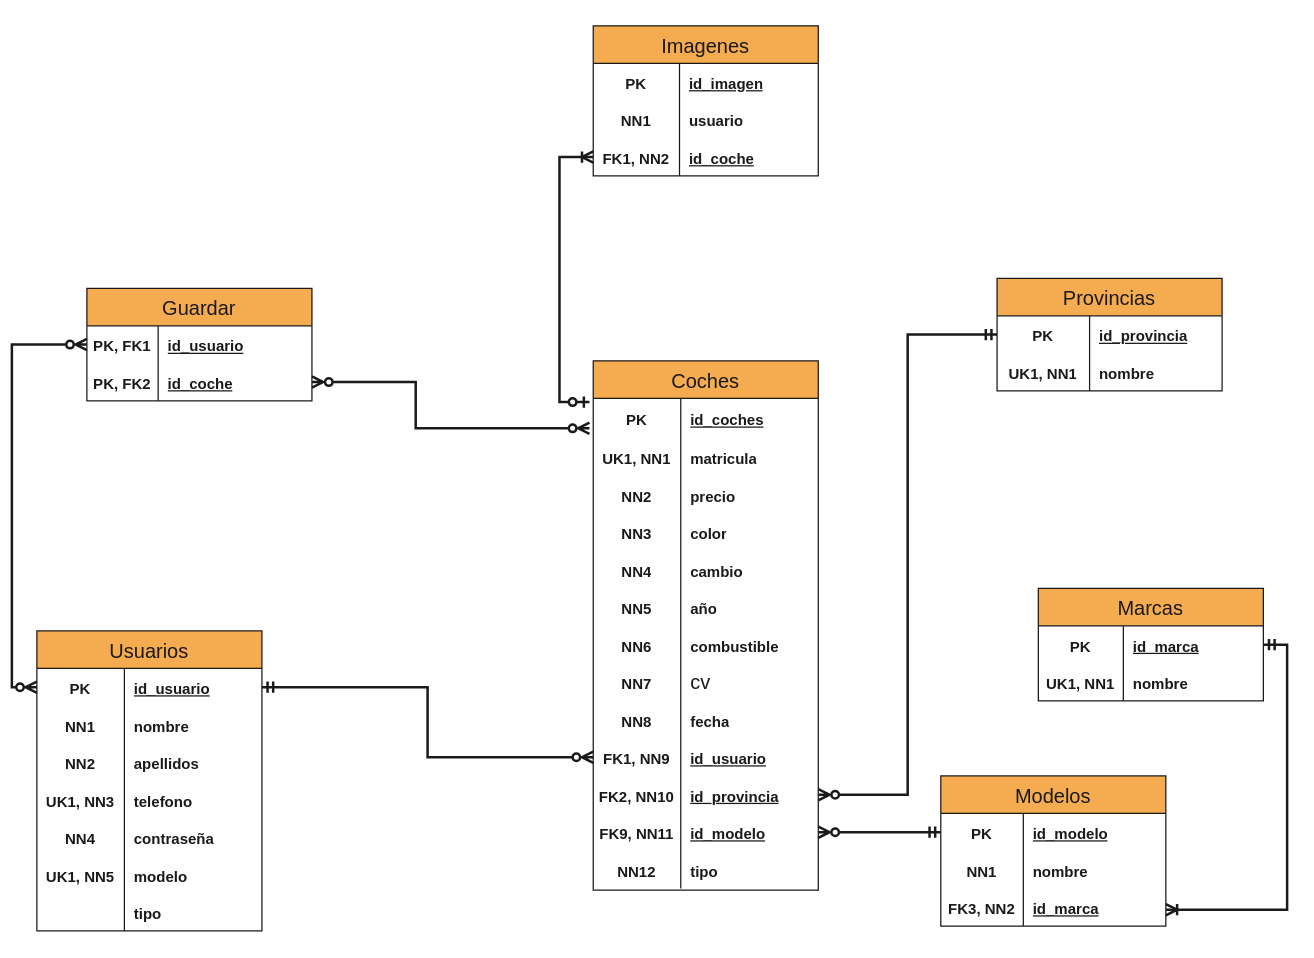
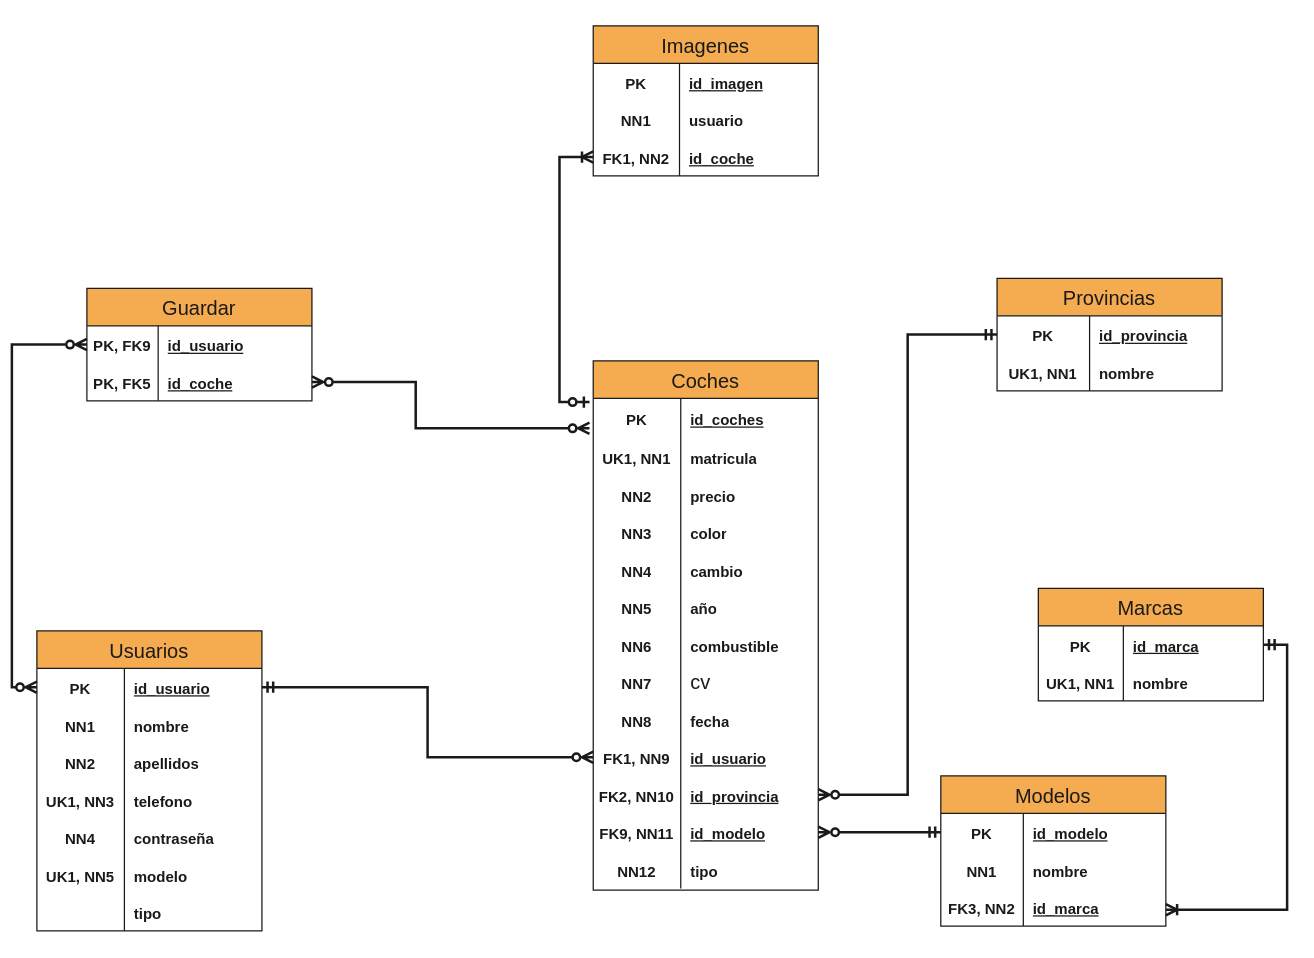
(123, 344) -> (123, 344)
(123, 382) -> (123, 382)
